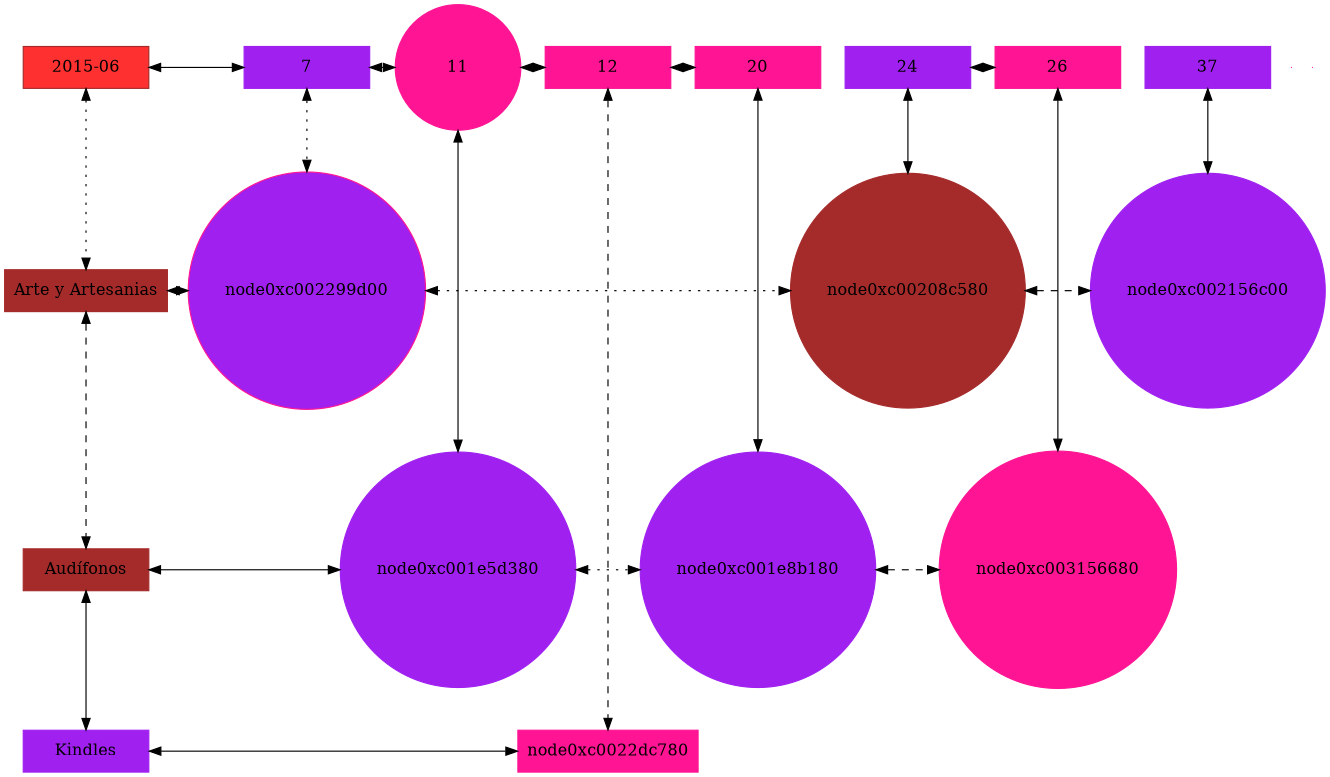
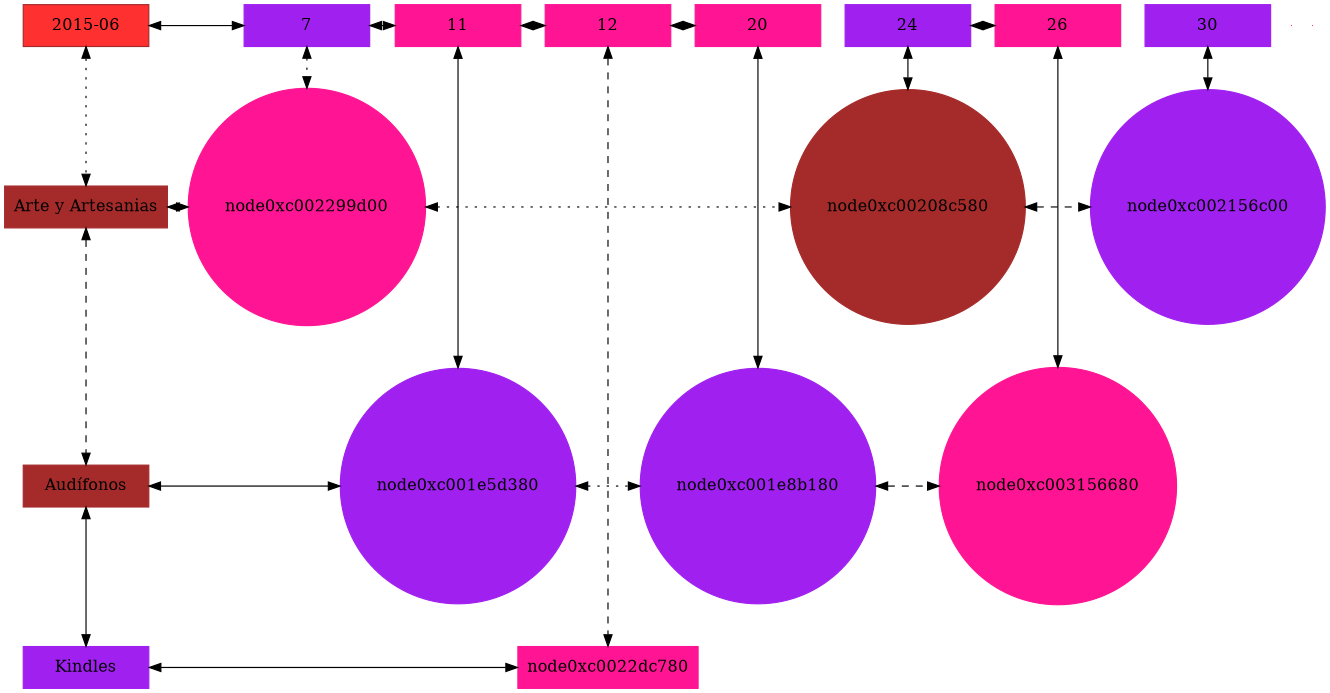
(458, 67) -> (458, 26)
(1208, 67) -> (1208, 26)
(307, 291) -> (307, 207)
